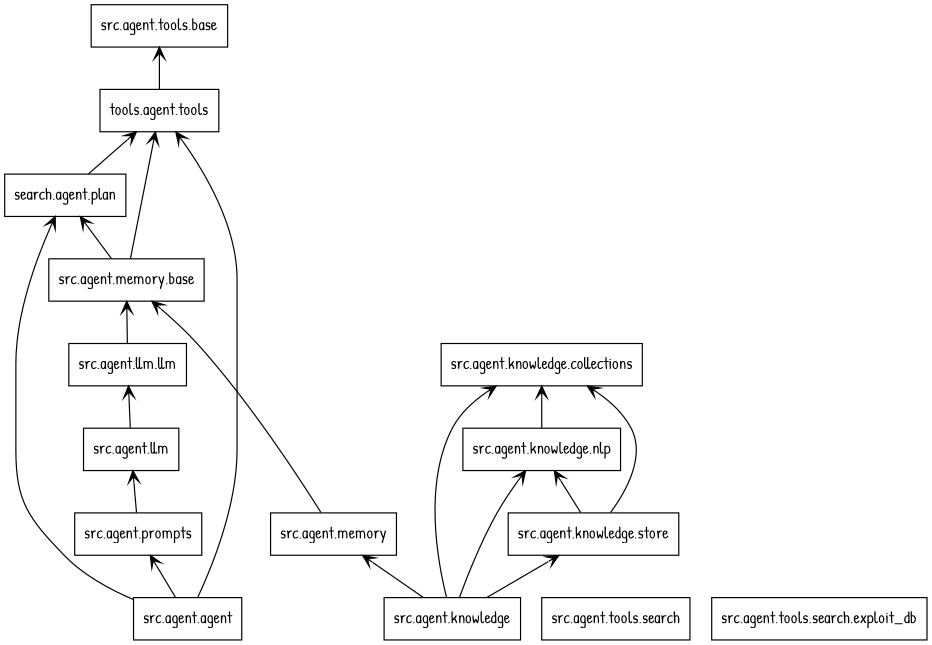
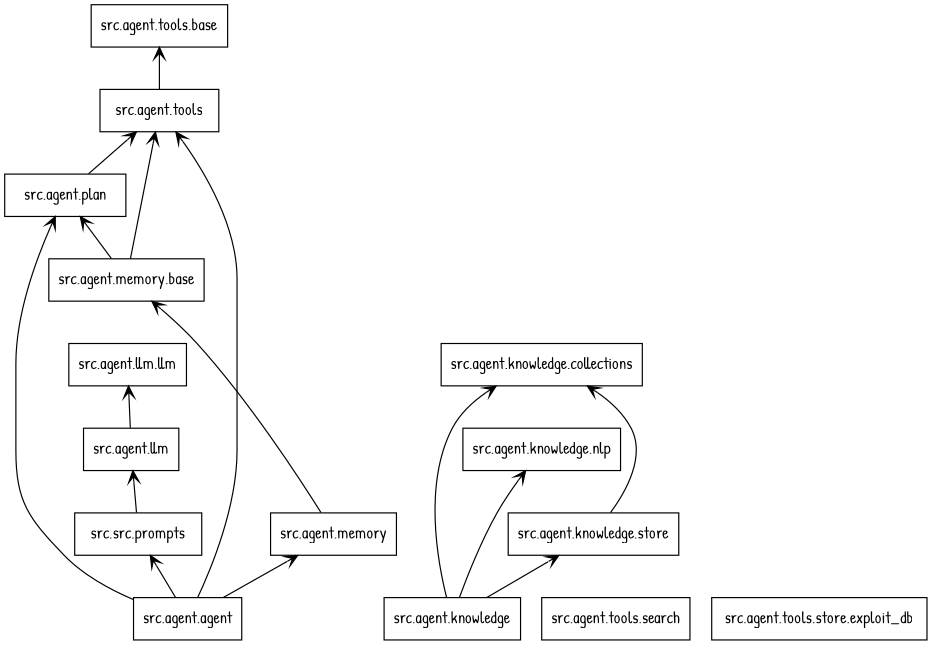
(159, 111) -> (159, 111)
(65, 195) -> (65, 195)
(127, 328) -> none
(542, 413) -> none
(571, 497) -> none
(138, 534) -> (138, 534)
(398, 580) -> (255, 579)
(819, 619) -> (819, 619)
